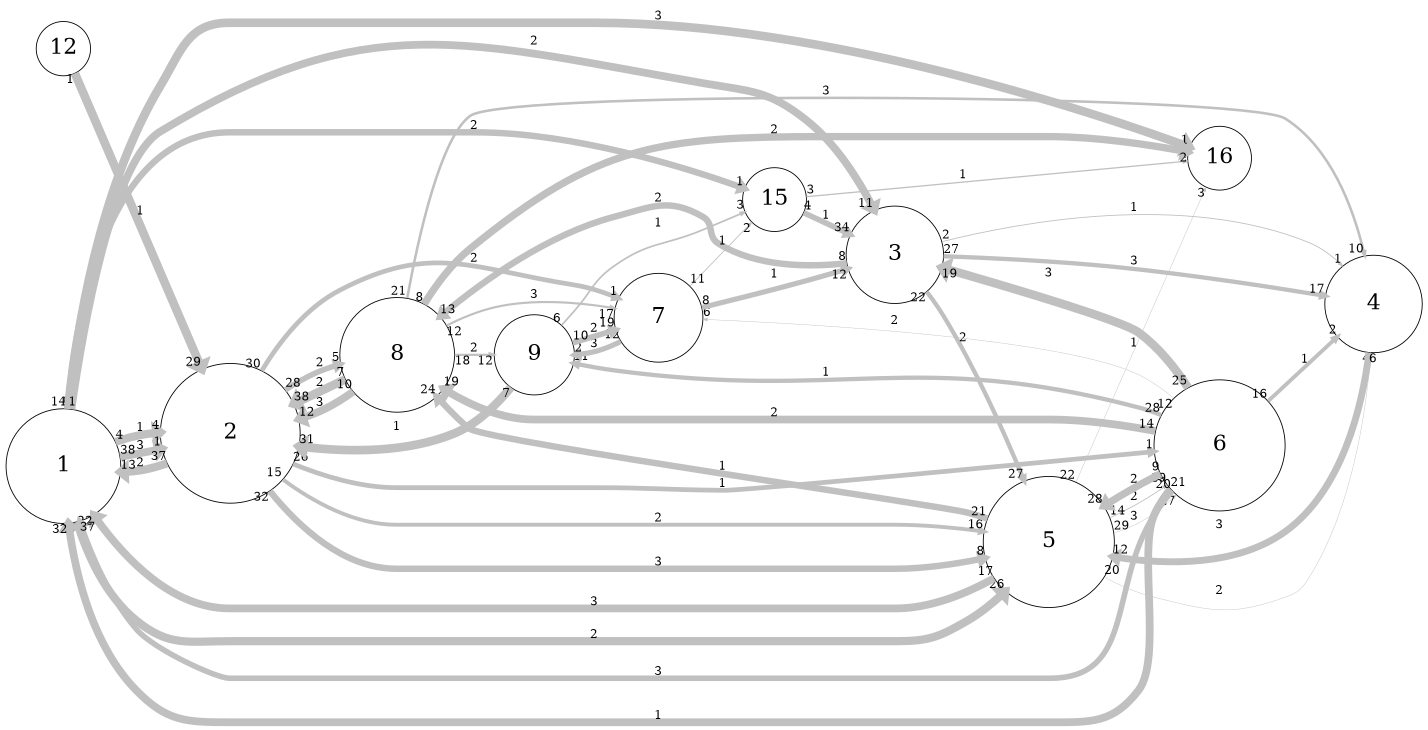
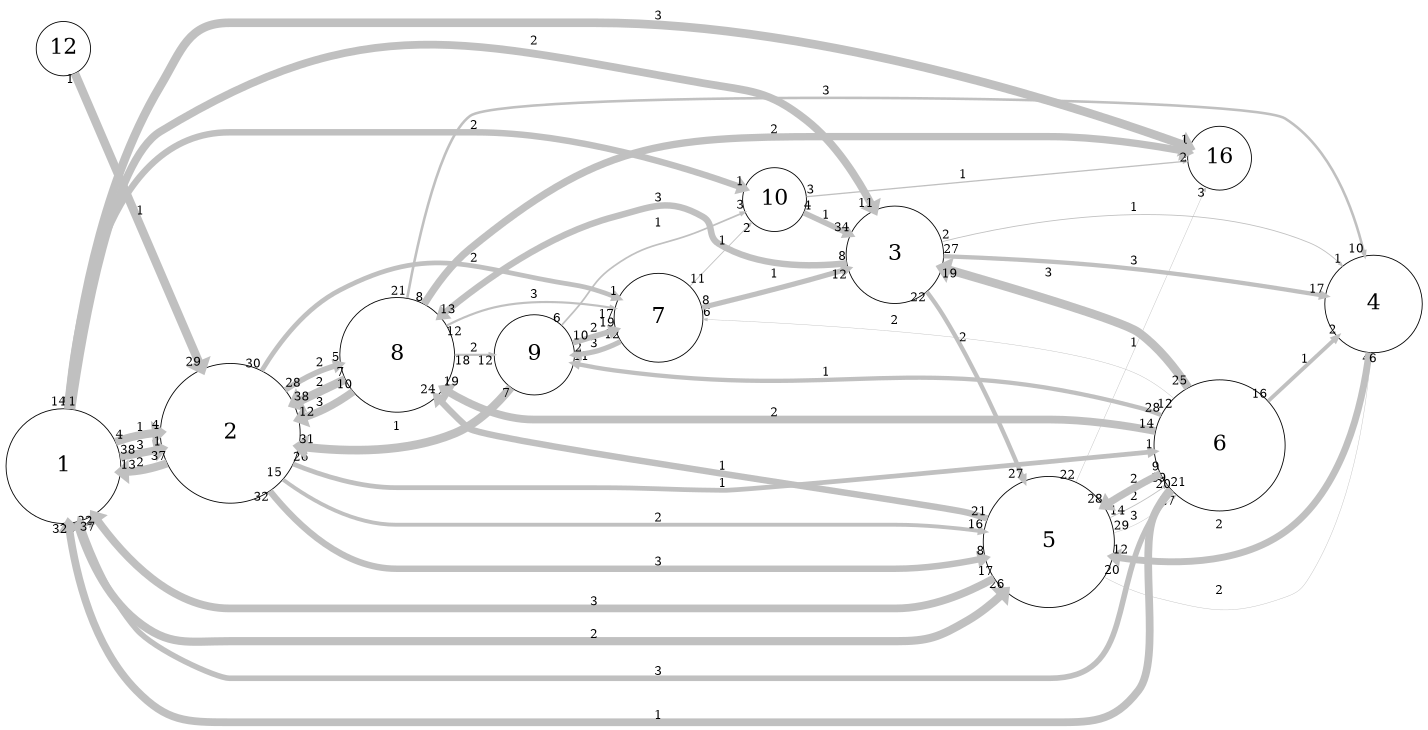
(659, 198) -> (659, 198)
(775, 200) -> (775, 200)
(1220, 525) -> (1220, 525)
